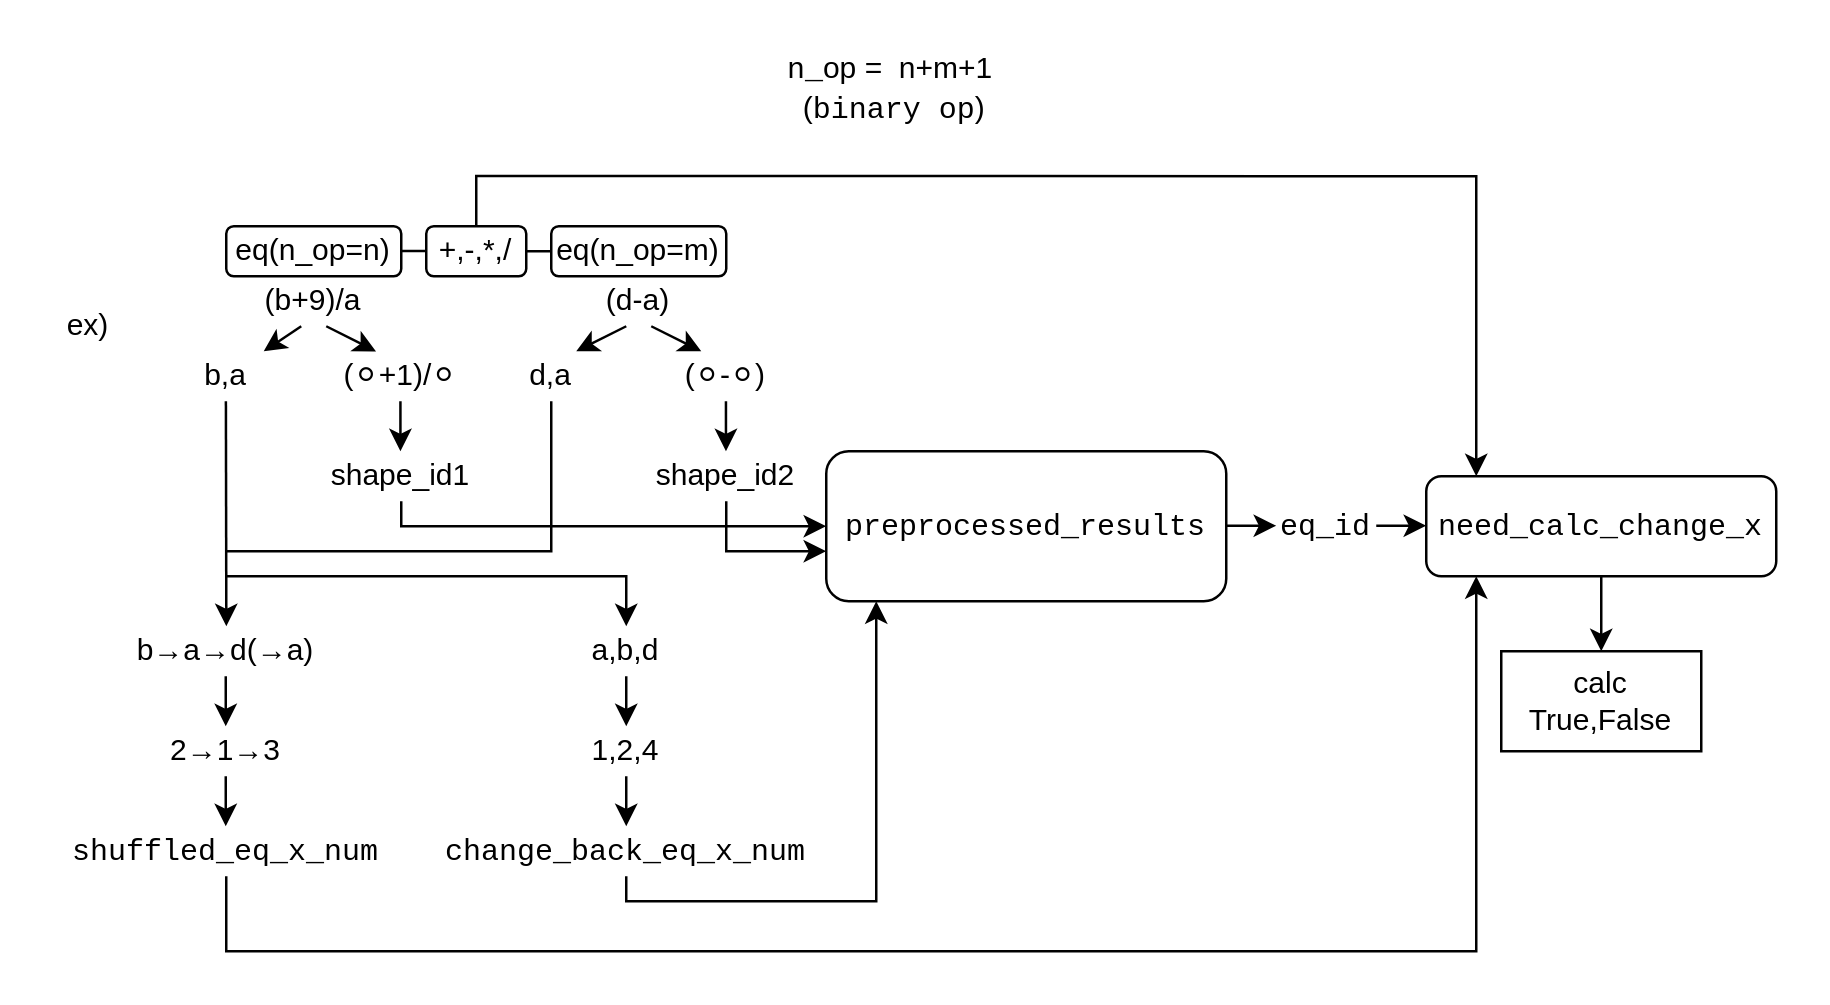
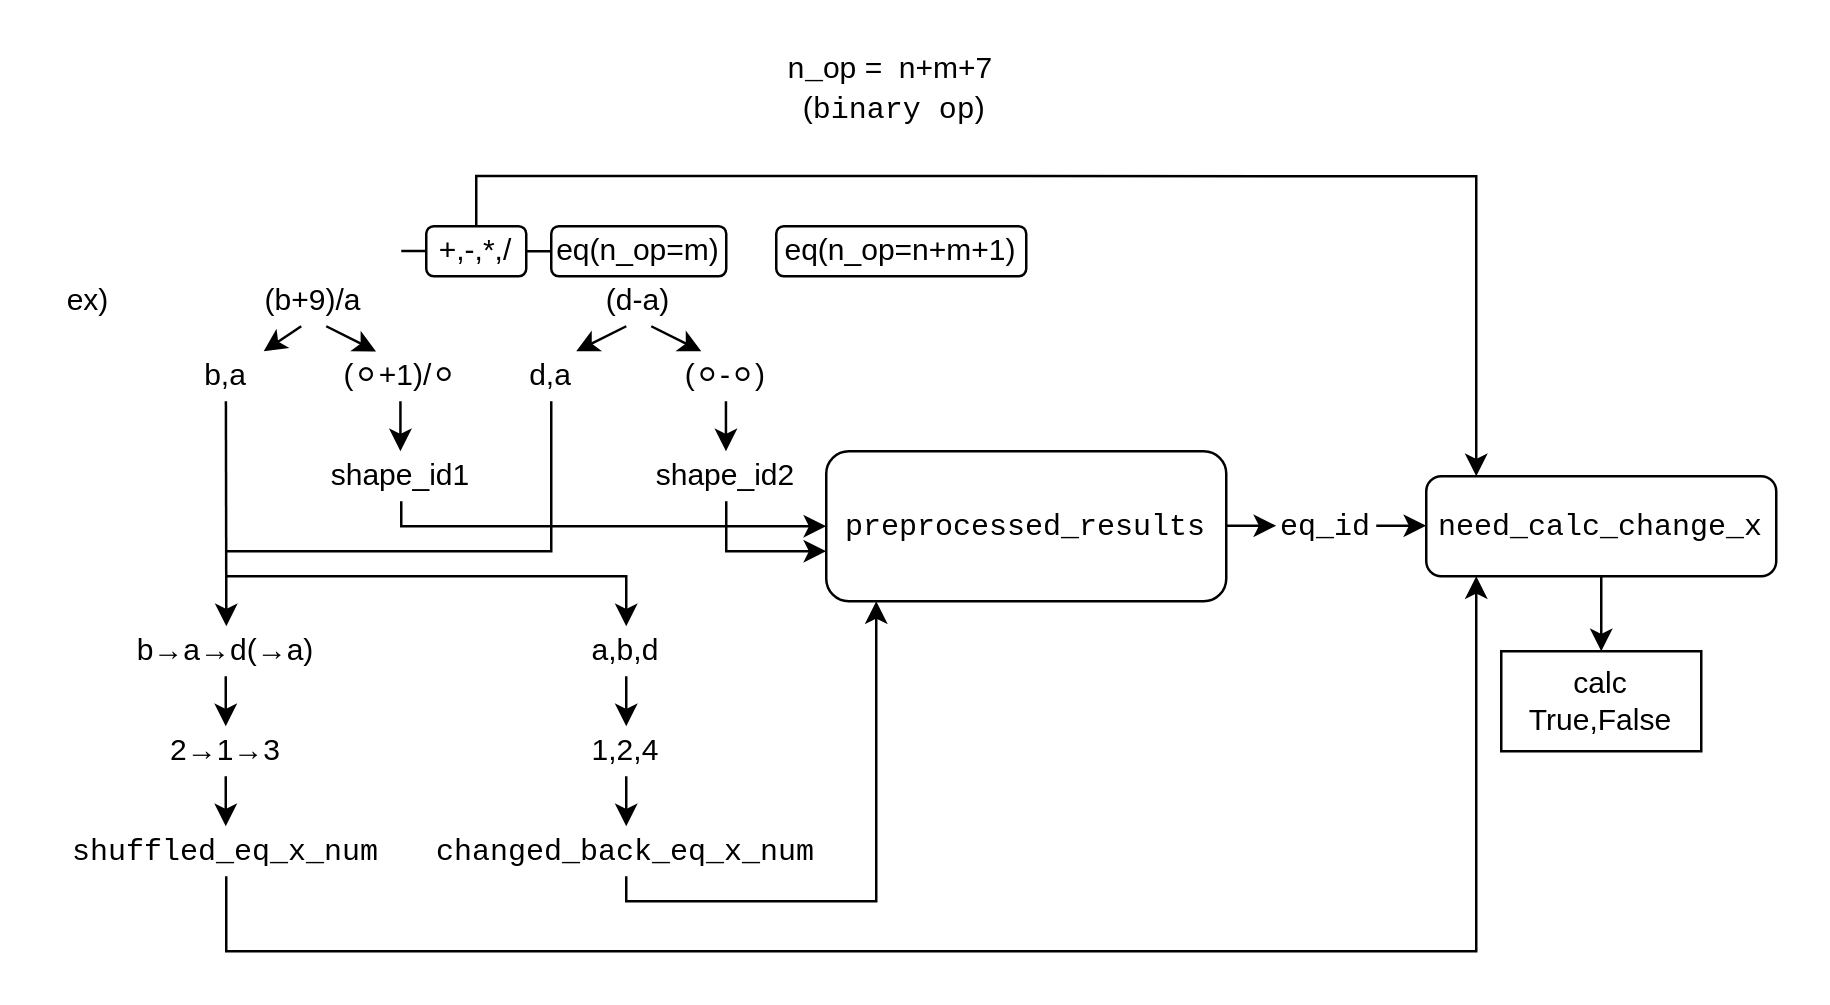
(895, 89) -> (895, 89)
(314, 251) -> none
none -> (901, 251)
(89, 326) -> (89, 301)
(626, 851) -> (626, 851)
